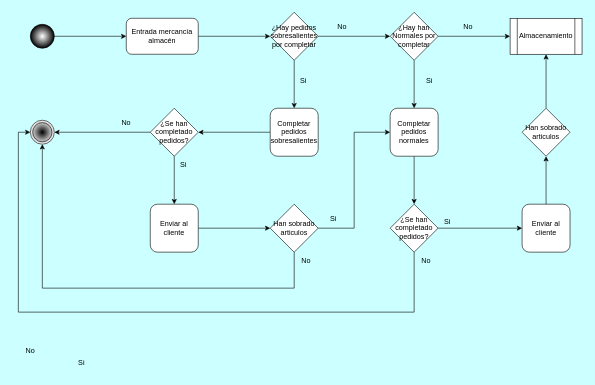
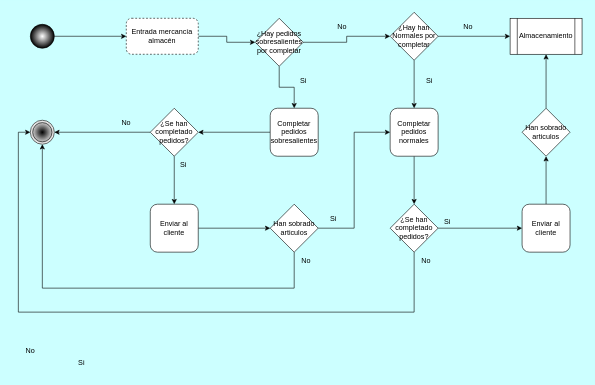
(162, 36) -> (162, 36)
(294, 36) -> (279, 42)
